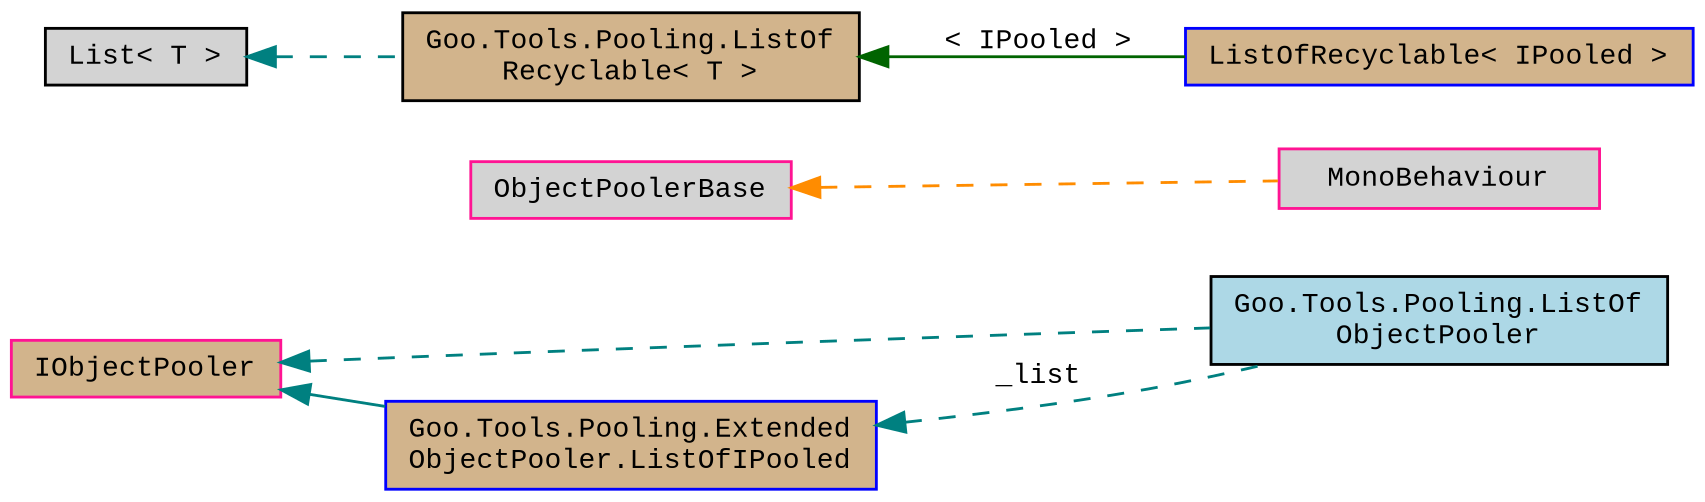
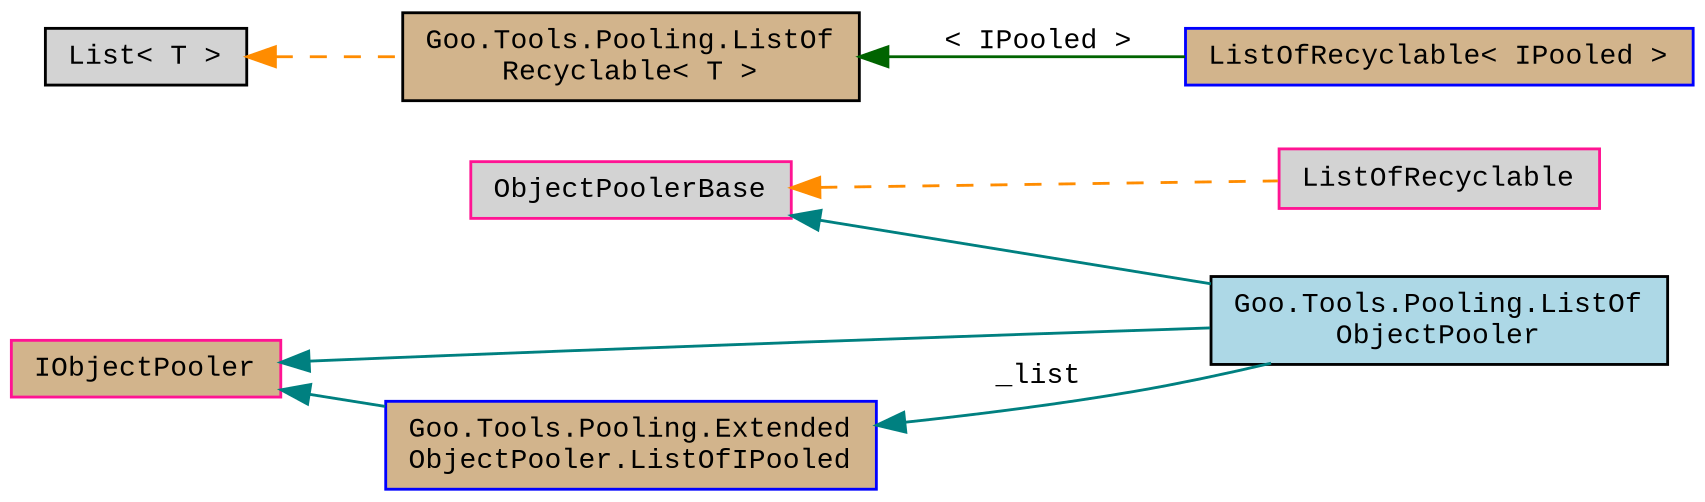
(339, 57) -> (339, 57)
(1439, 179) -> (1439, 179)
none -> (1015, 252)
(760, 344) -> (760, 344)
(1089, 399) -> (1089, 399)
